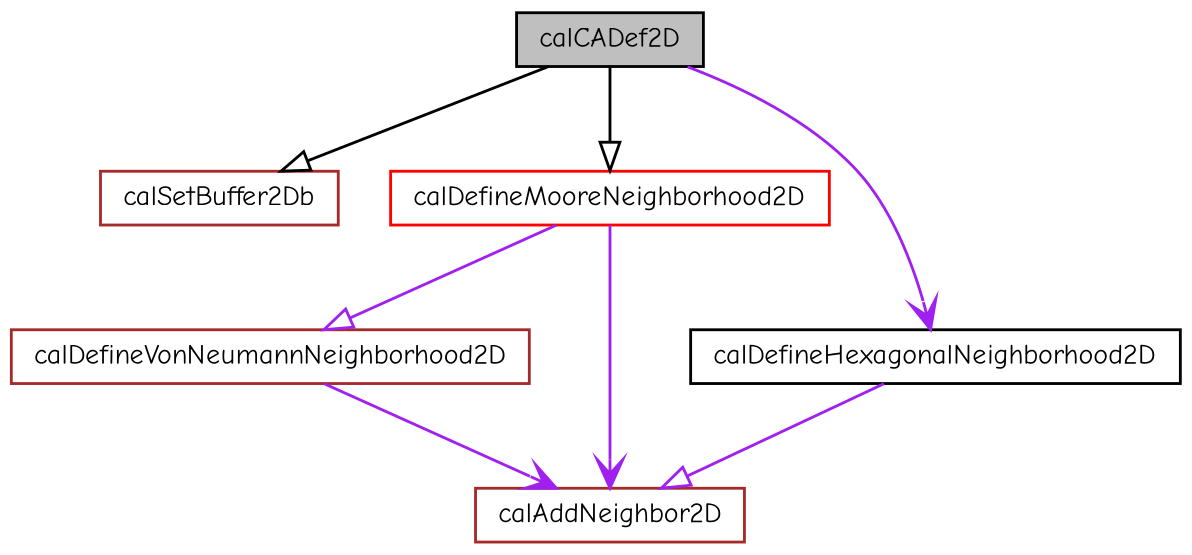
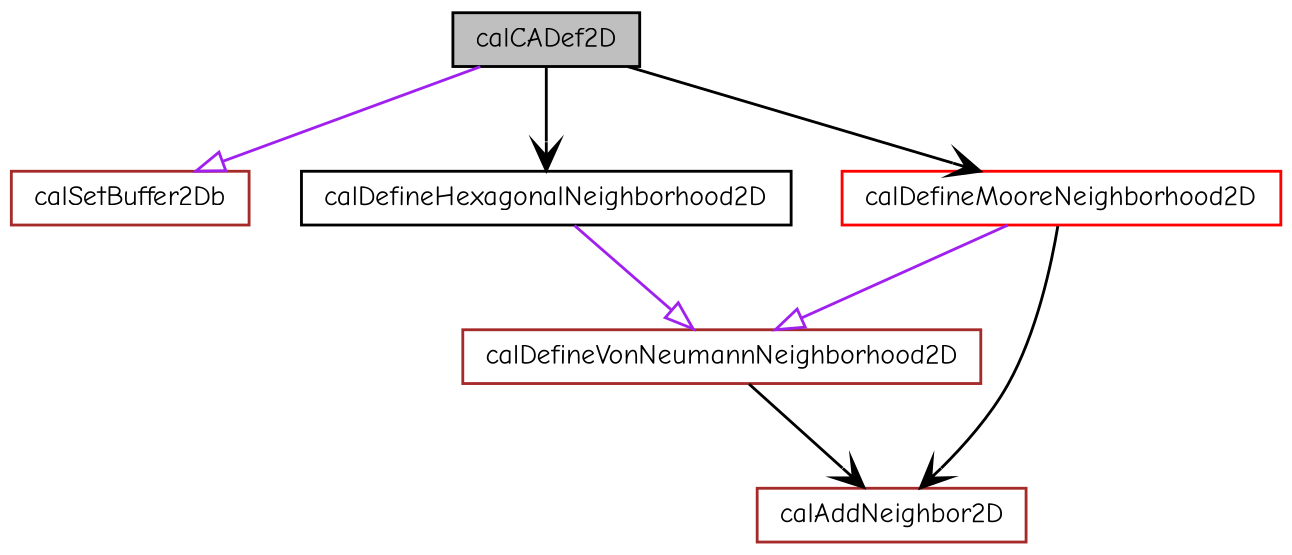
(610, 105) -> (790, 115)
(428, 114) -> (352, 114)
(838, 152) -> (546, 105)
(610, 343) -> (1021, 358)
(427, 430) -> (796, 426)
(786, 430) -> (623, 268)
